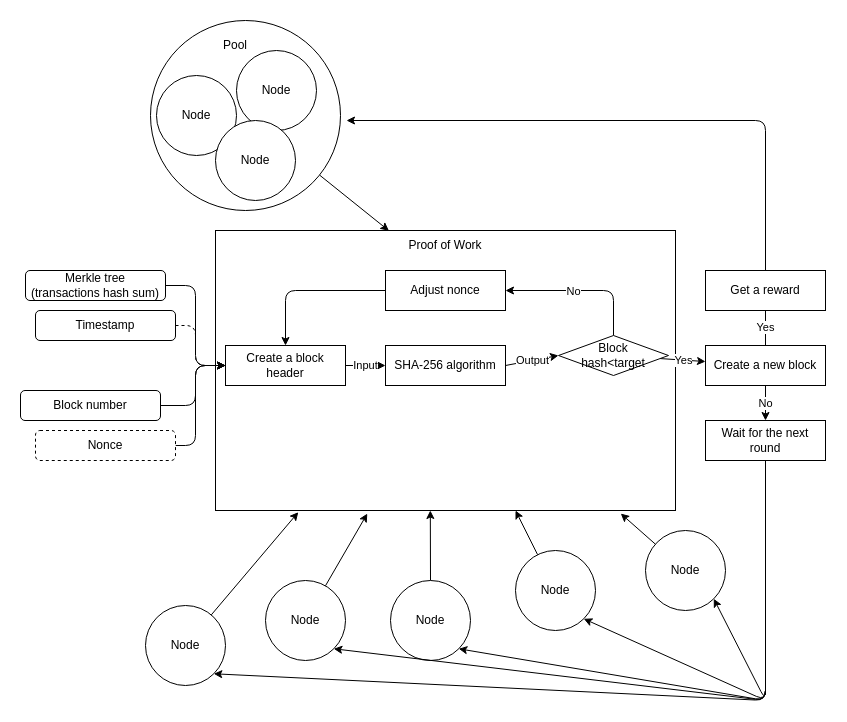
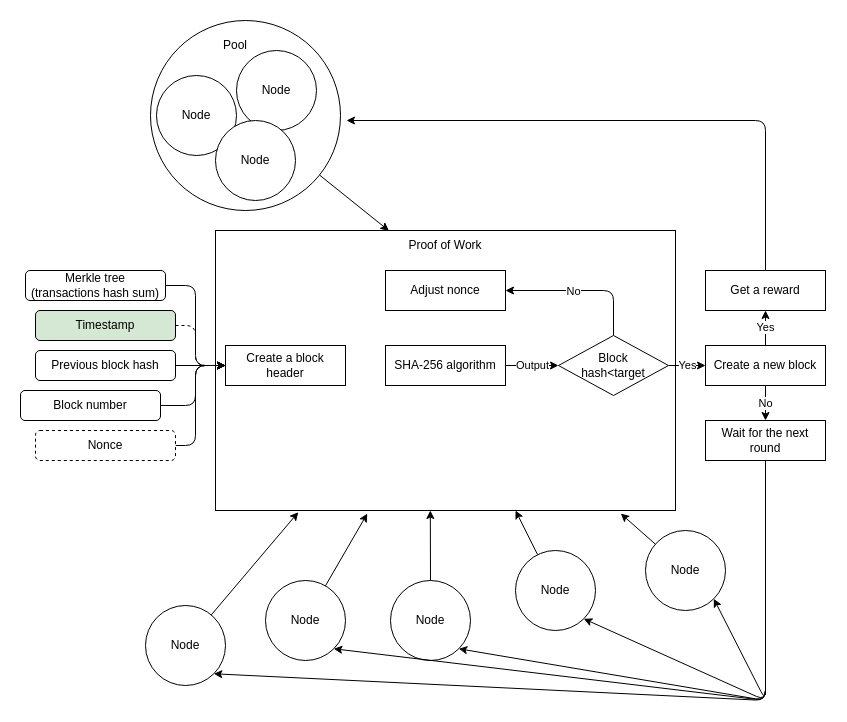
(317, 291) -> none
(766, 317) -> (766, 319)
(106, 326) -> (106, 326)
(614, 356) -> (614, 366)
none -> (106, 366)
none -> (186, 366)
(362, 366) -> none
